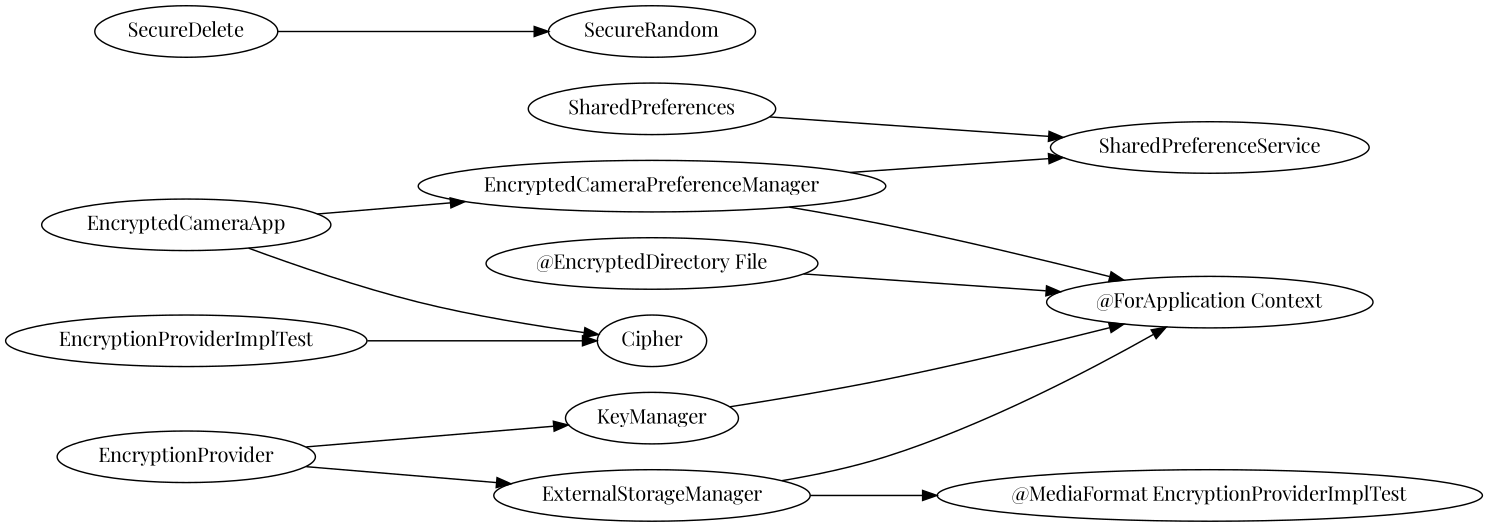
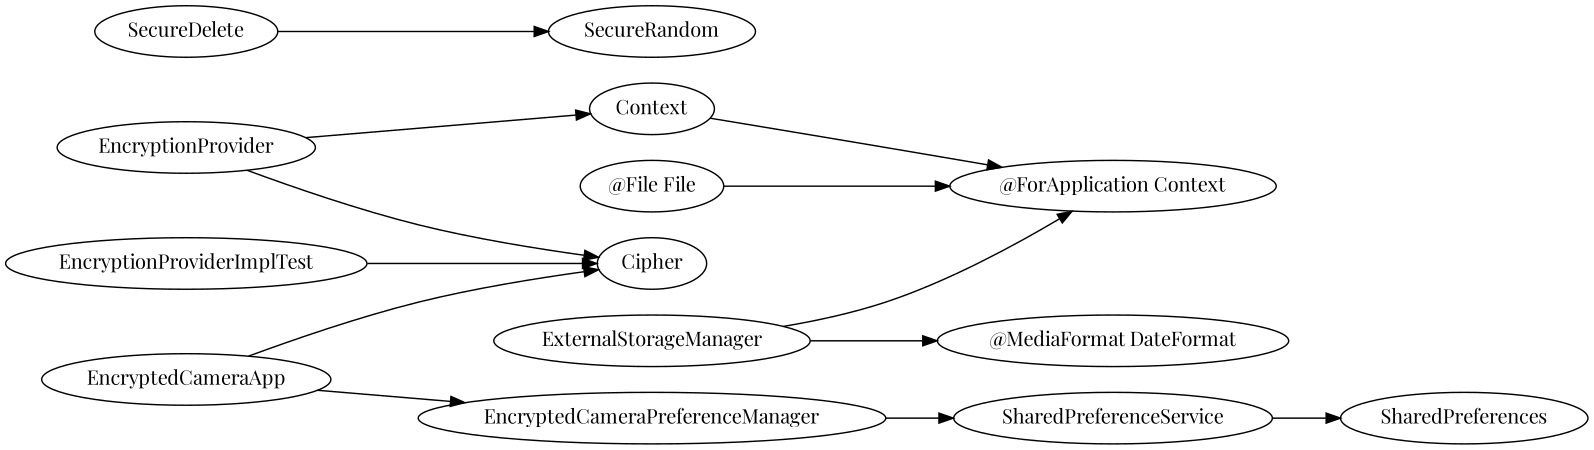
(909, 127) -> (1299, 418)
(950, 239) -> none
(652, 263) -> (652, 186)
(652, 418) -> (652, 109)
(401, 475) -> (413, 223)
(1210, 495) -> (1113, 341)
